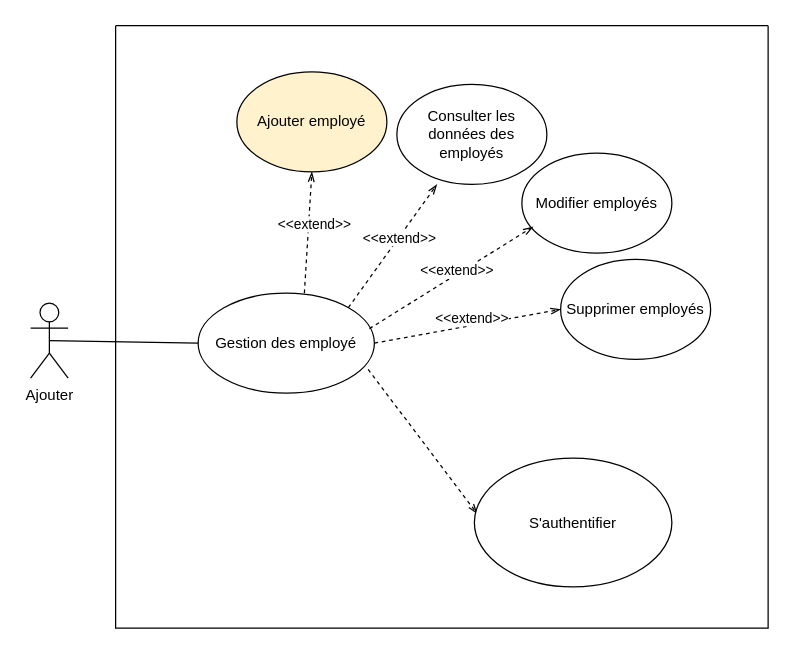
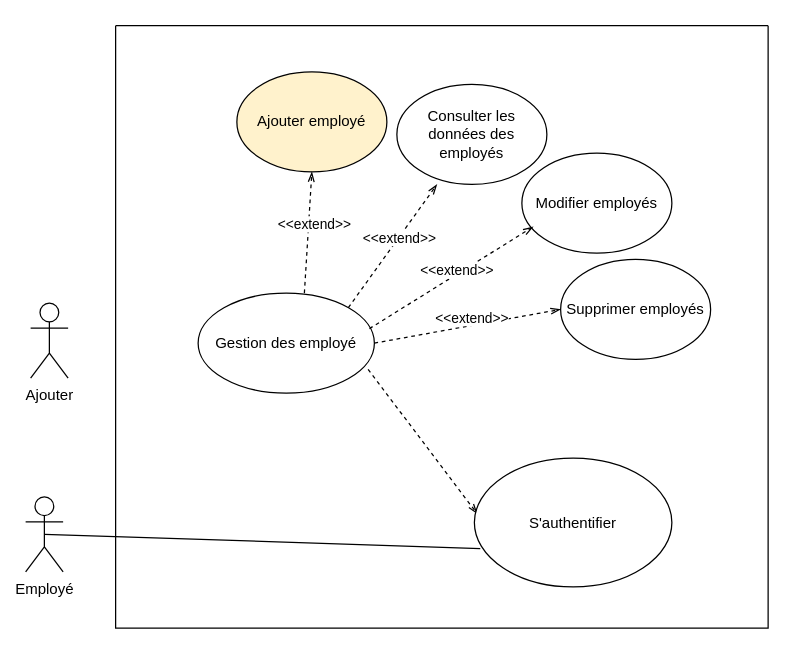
(125, 342) -> none
none -> (44, 534)
none -> (263, 541)
